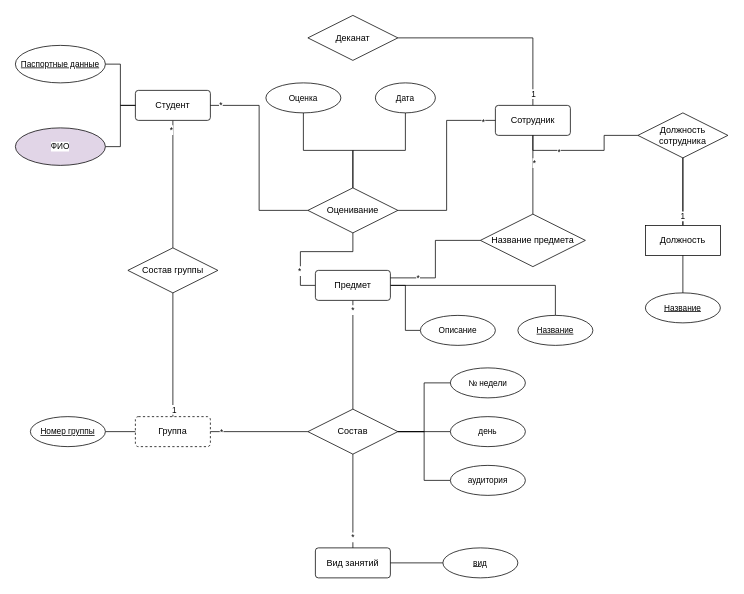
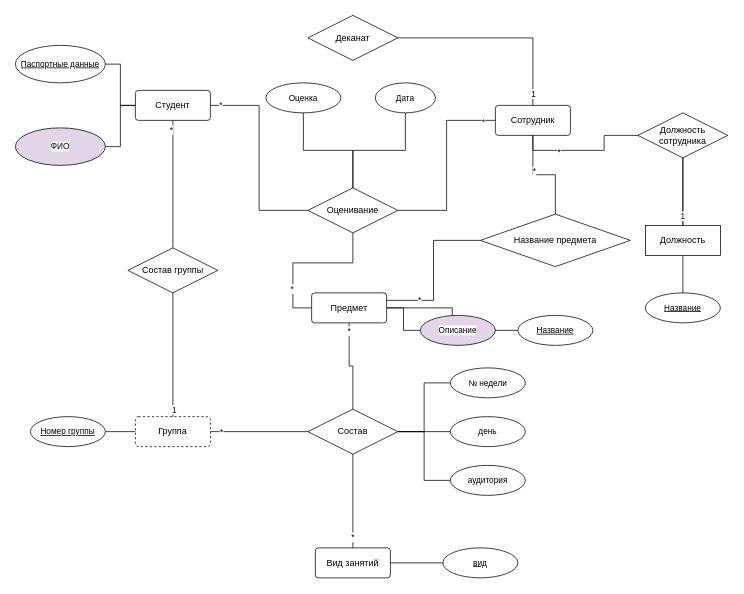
(533, 240) -> (555, 240)
(353, 285) -> (349, 308)
(458, 330) -> (458, 330)
